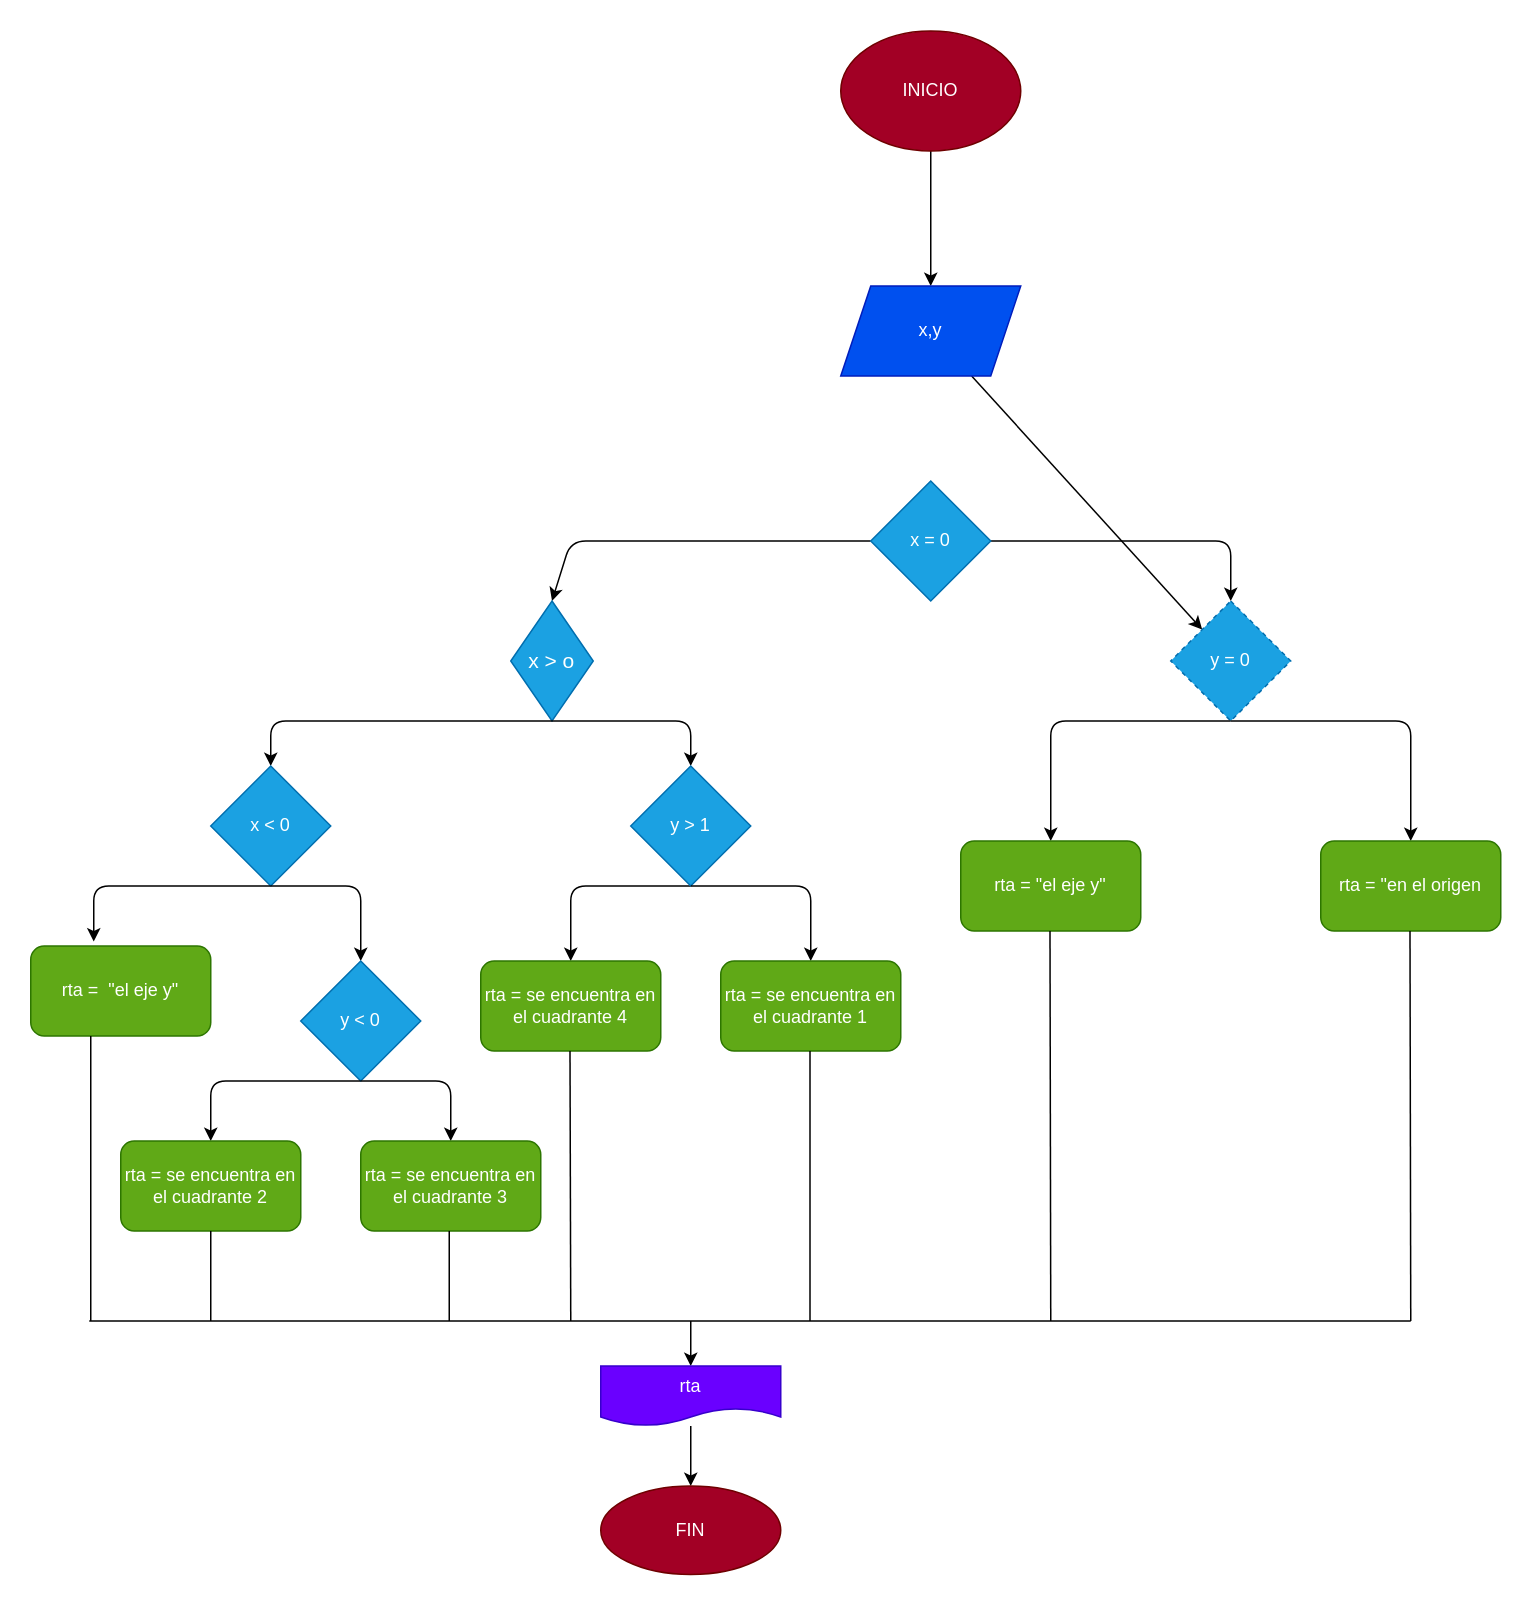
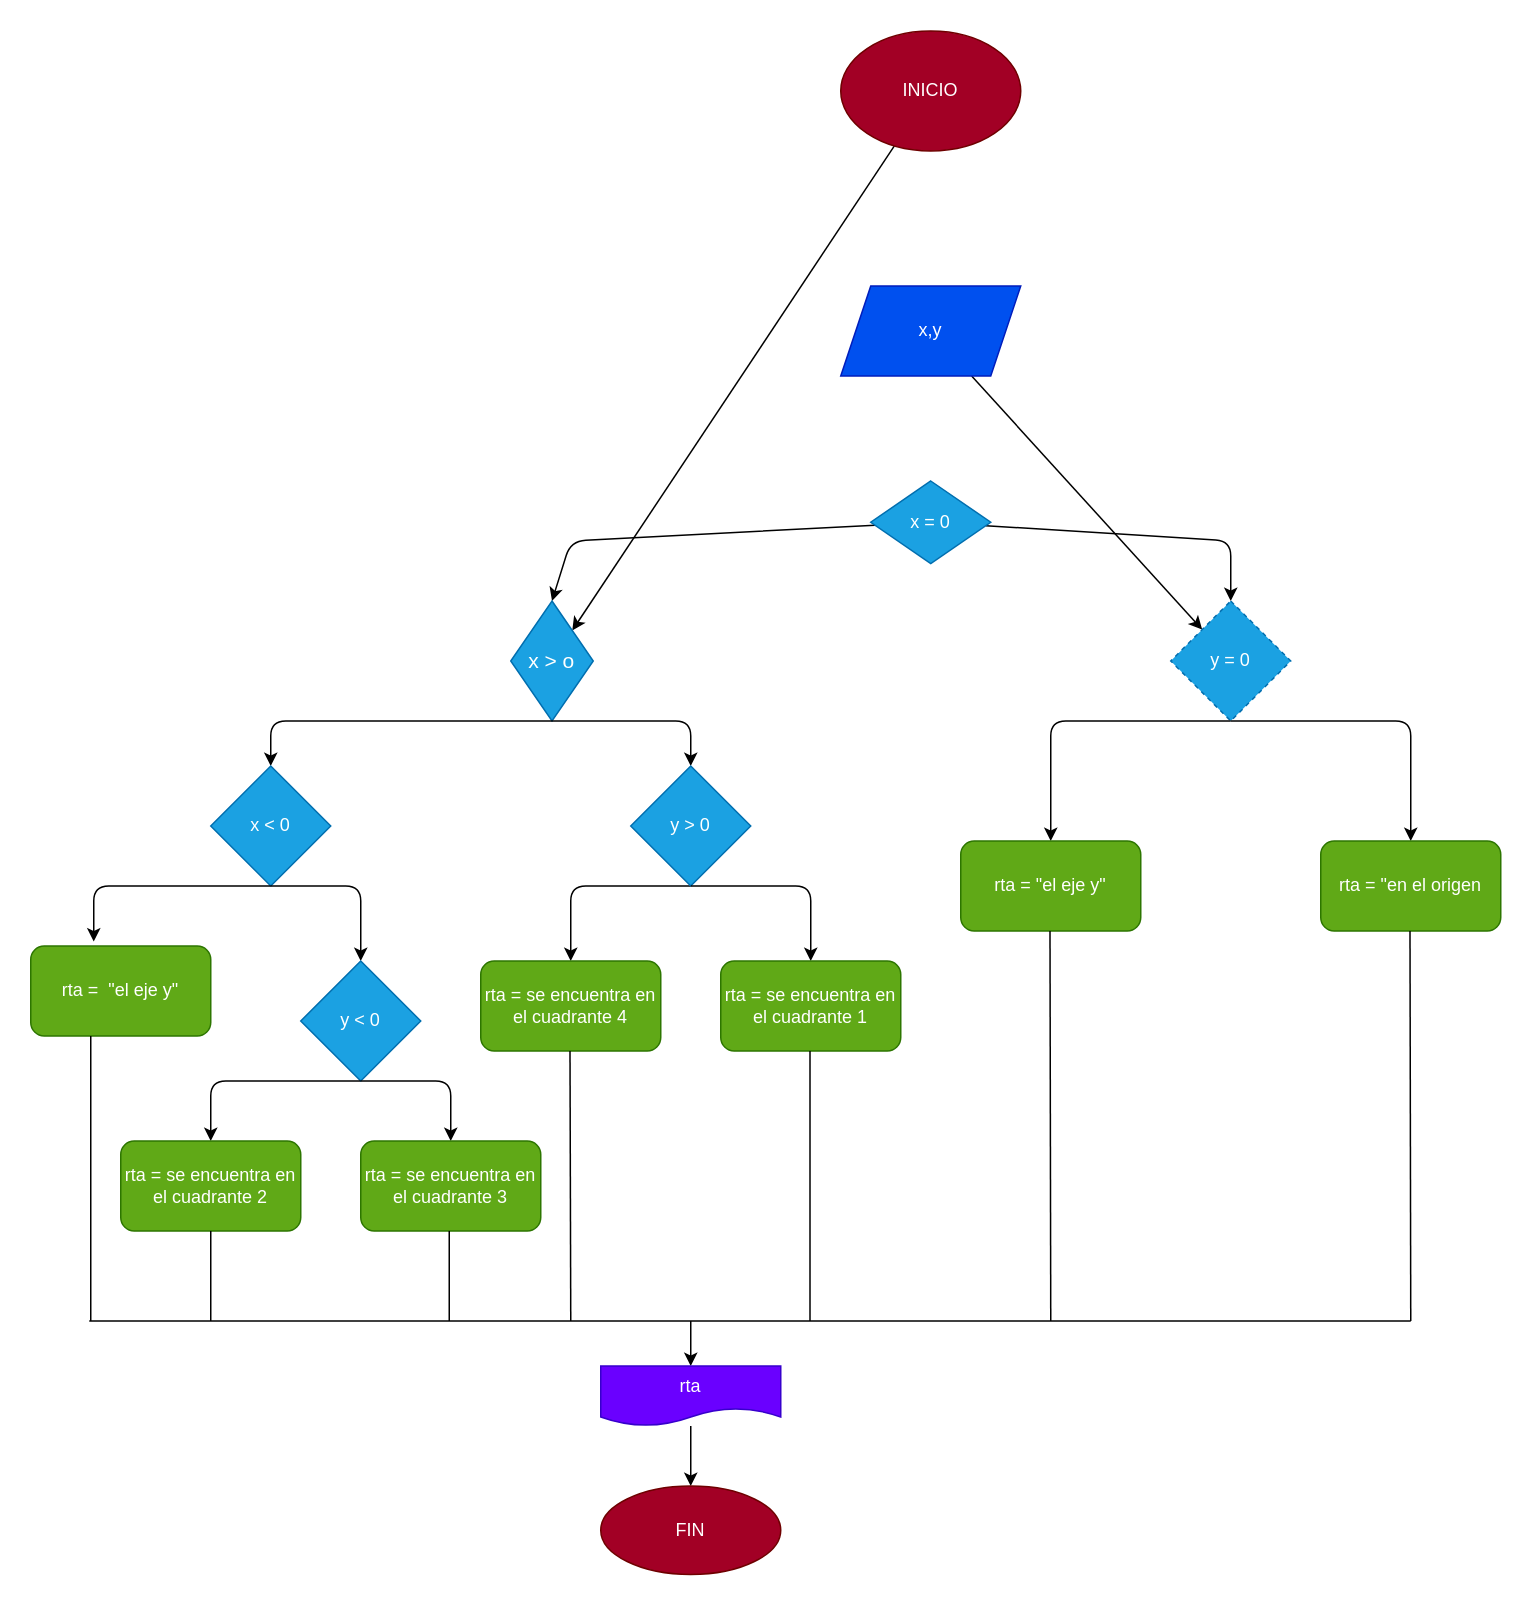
(931, 213) -> (765, 340)
(931, 541) -> (931, 522)
(691, 826) -> (691, 826)
